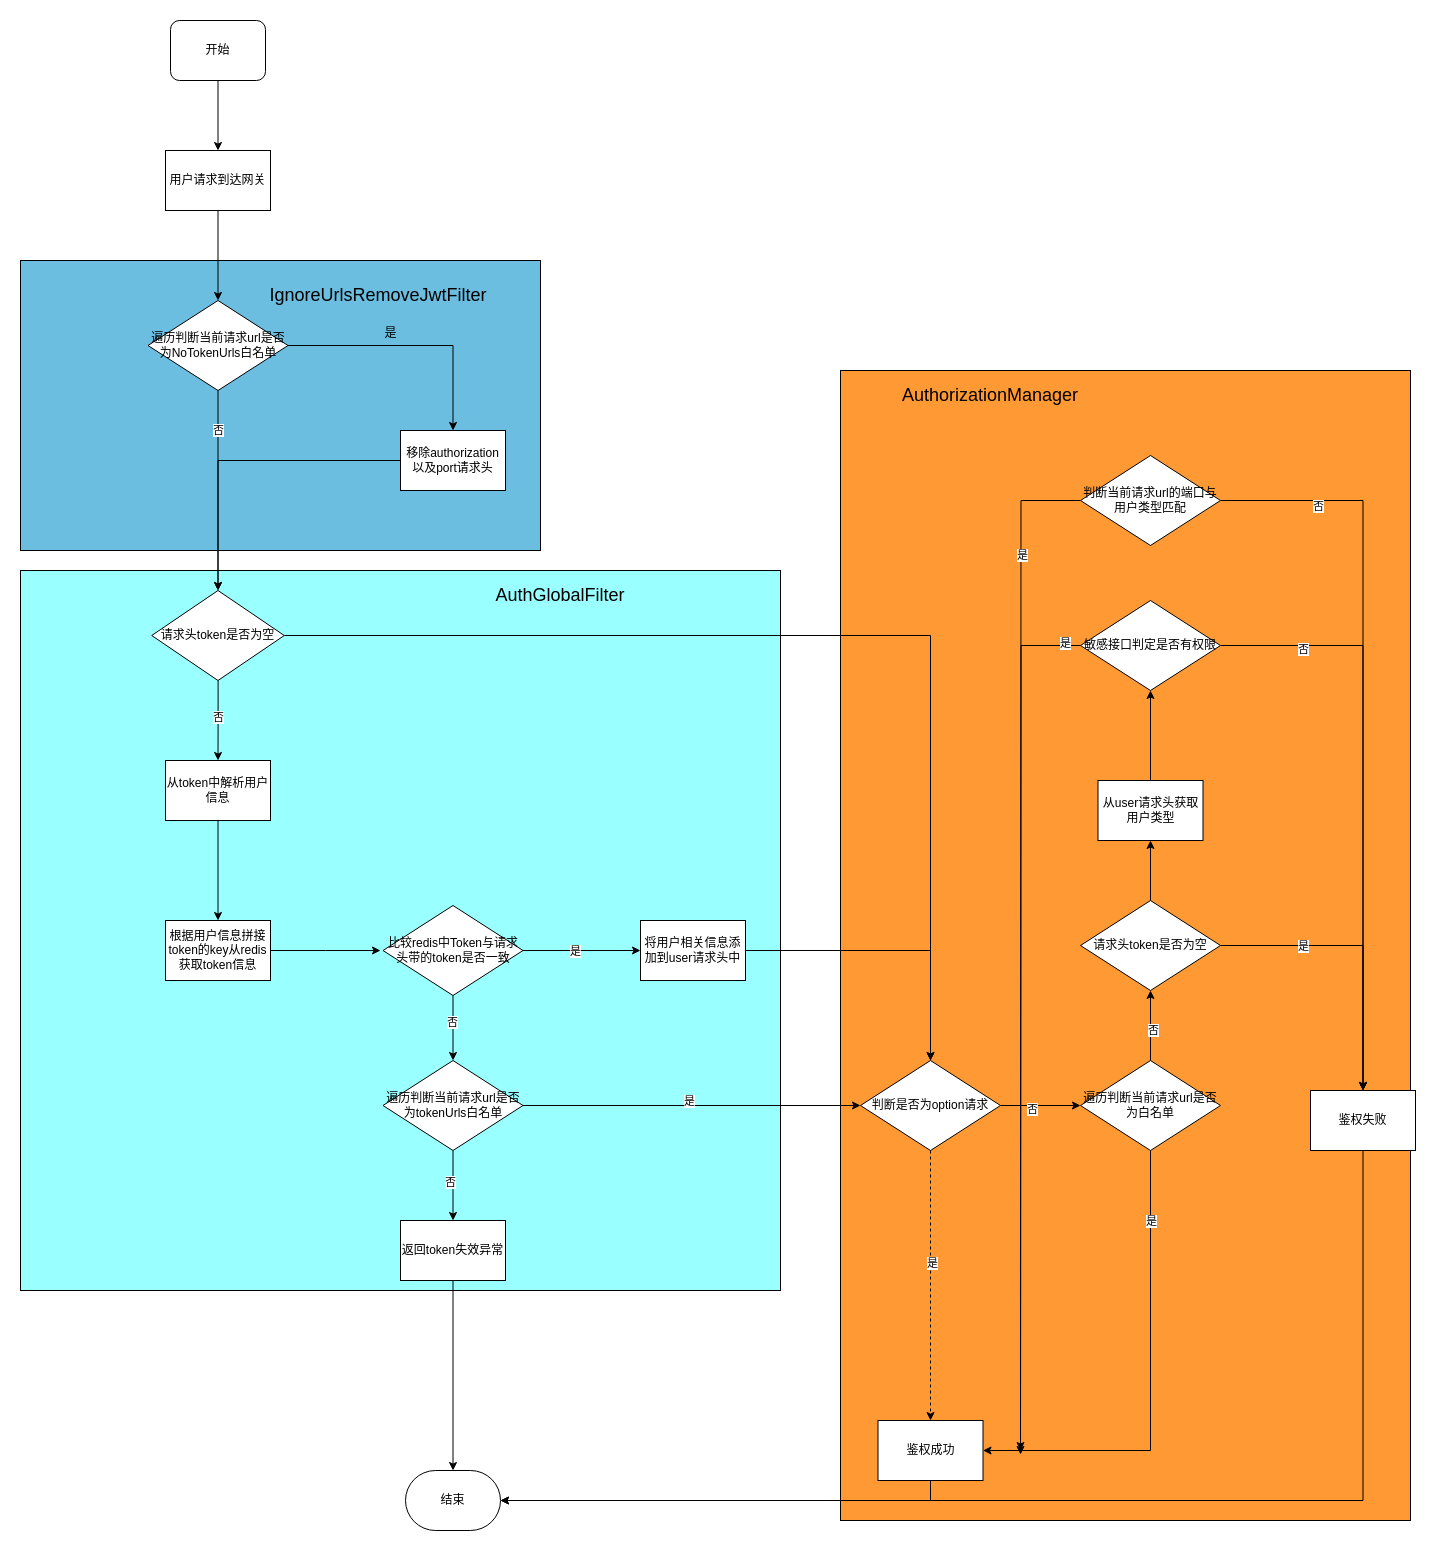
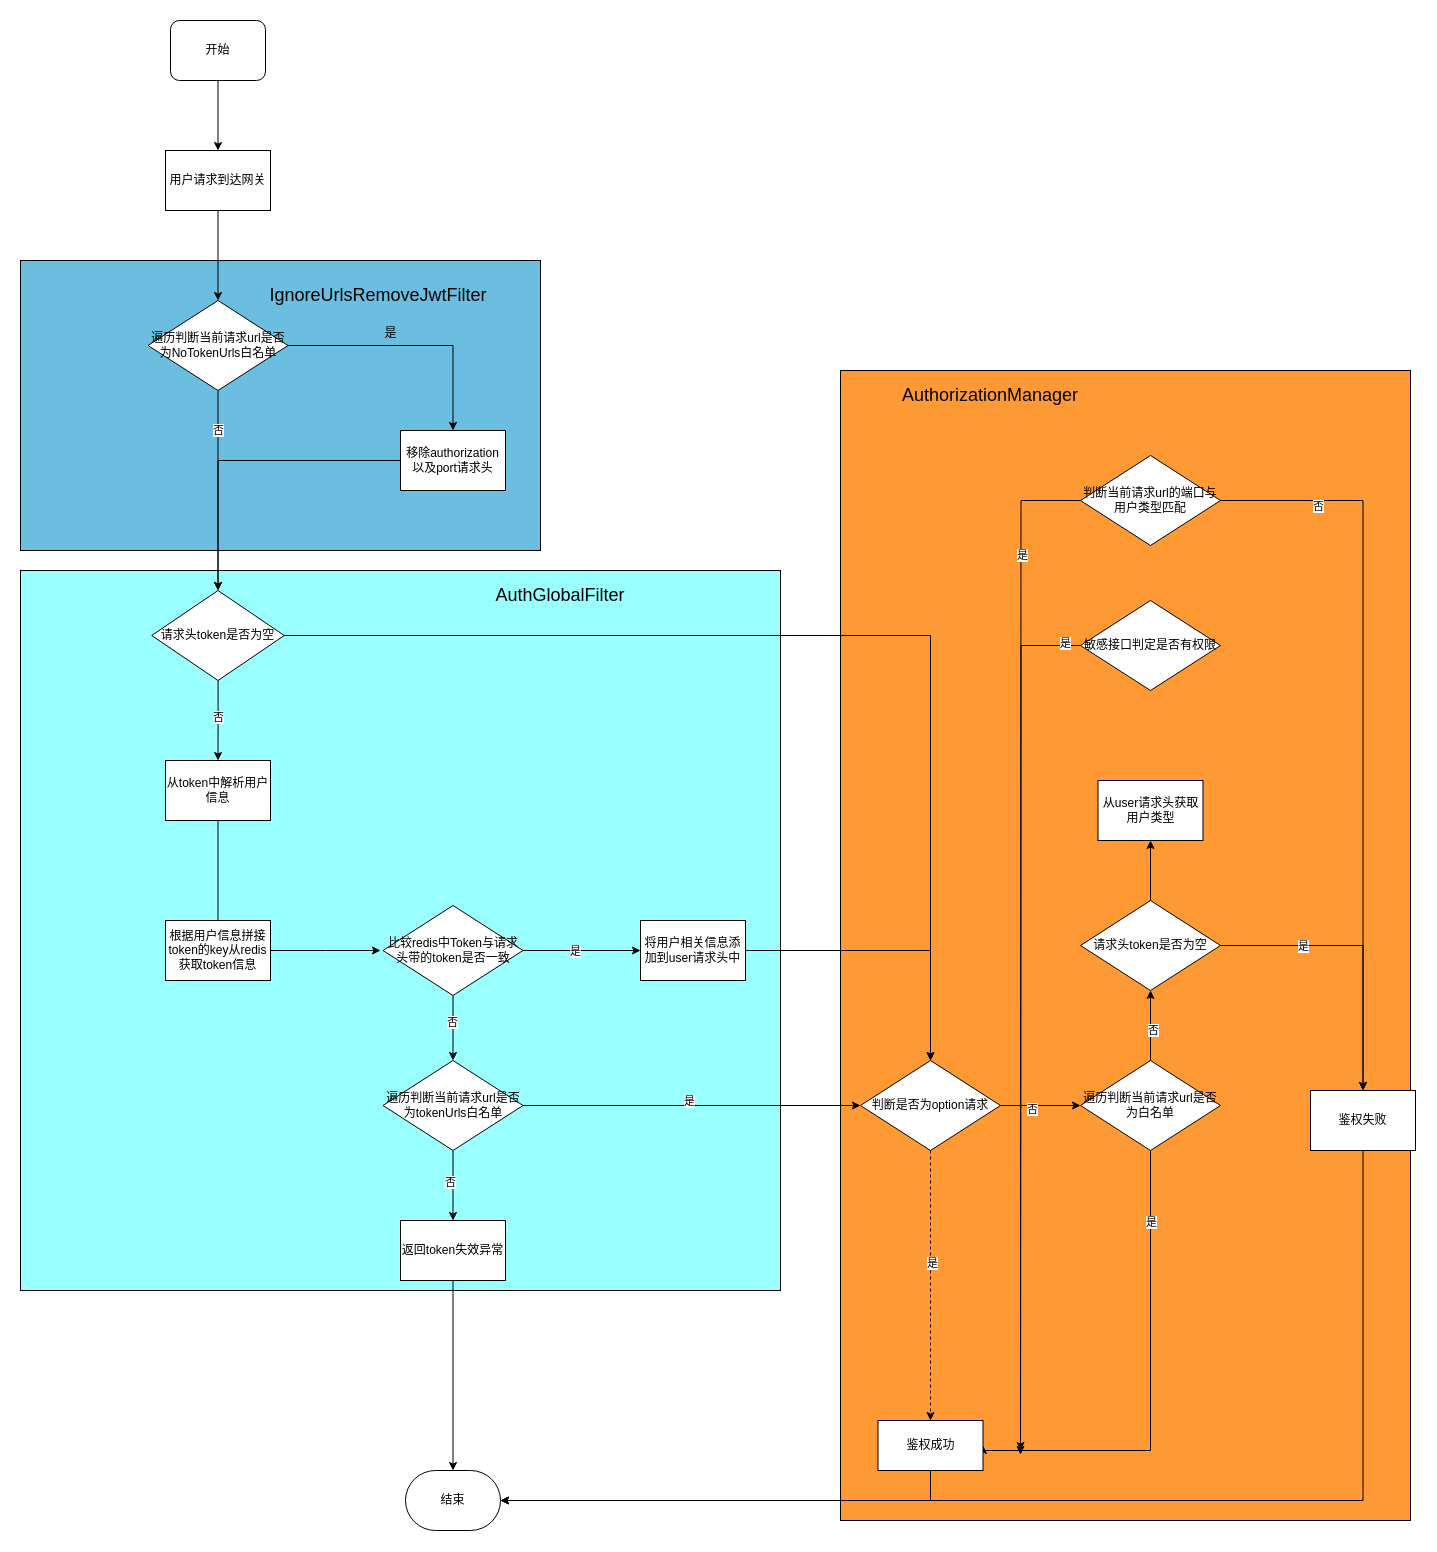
(1291, 646) -> none
(1151, 739) -> none
(218, 912) -> (218, 914)
(931, 1451) -> (931, 1446)
